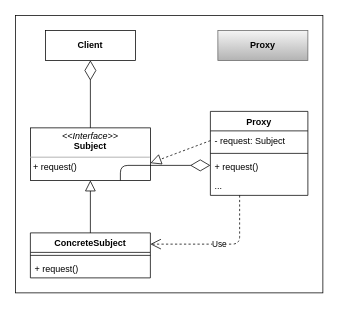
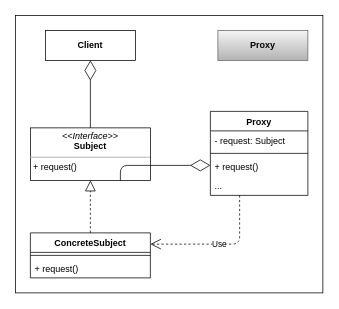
(185, 150) -> none
(90, 211) -> (90, 211)
